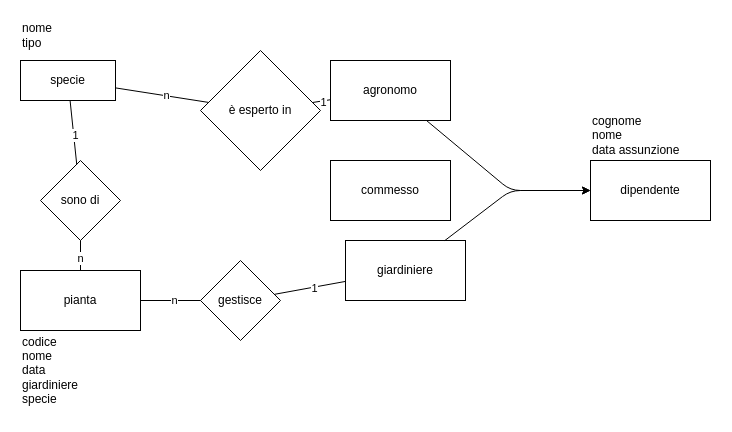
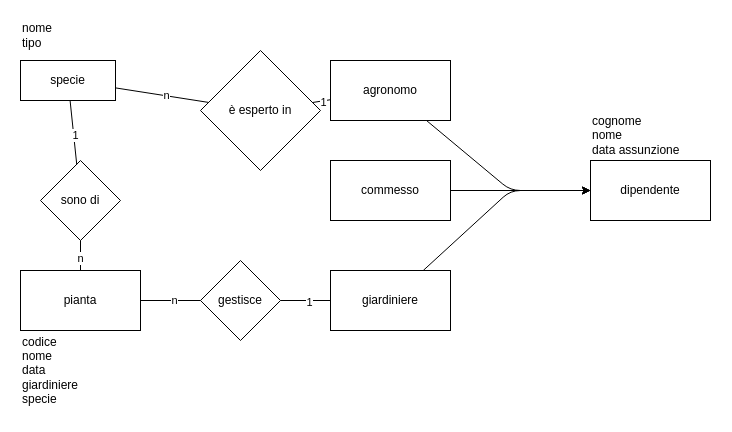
none -> (480, 191)
(406, 271) -> (391, 301)
